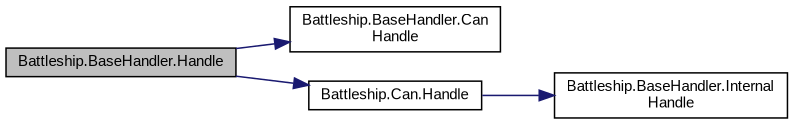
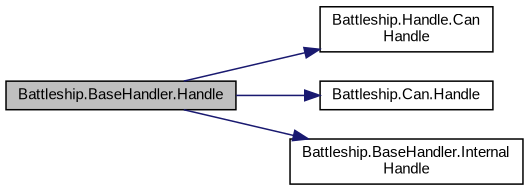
(395, 29) -> (407, 29)
(511, 95) -> (239, 123)
